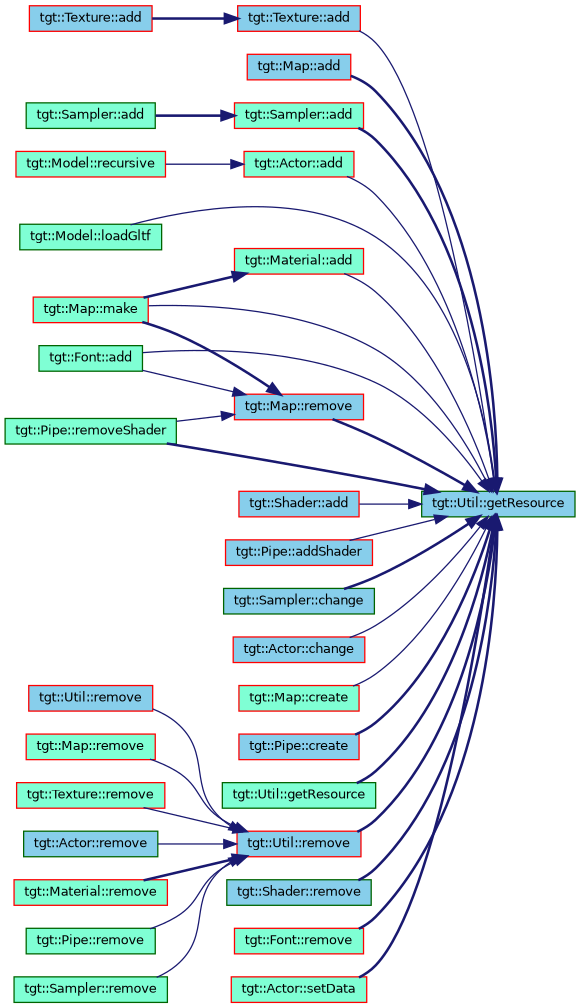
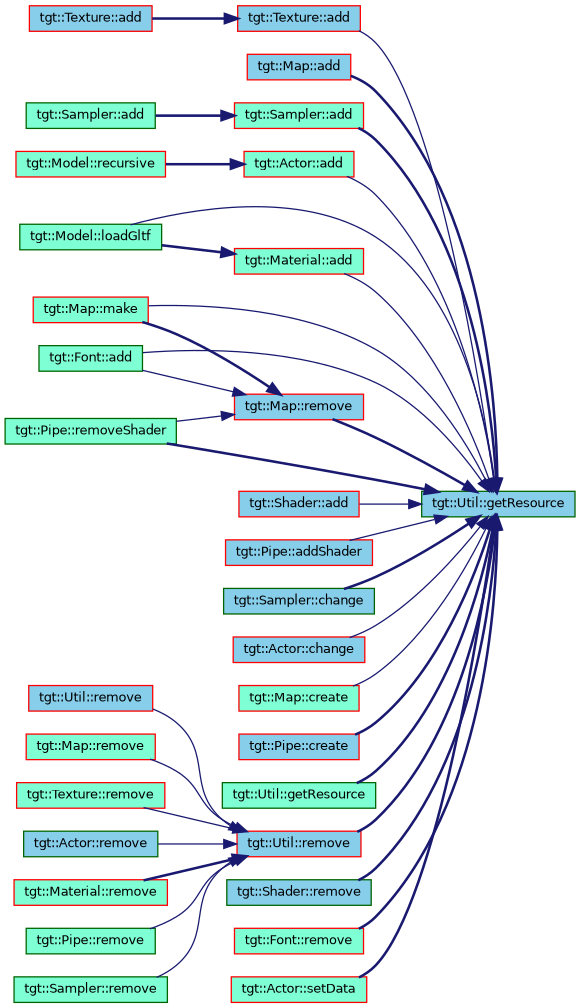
(198, 164) -> (198, 164)
(188, 287) -> (192, 249)
